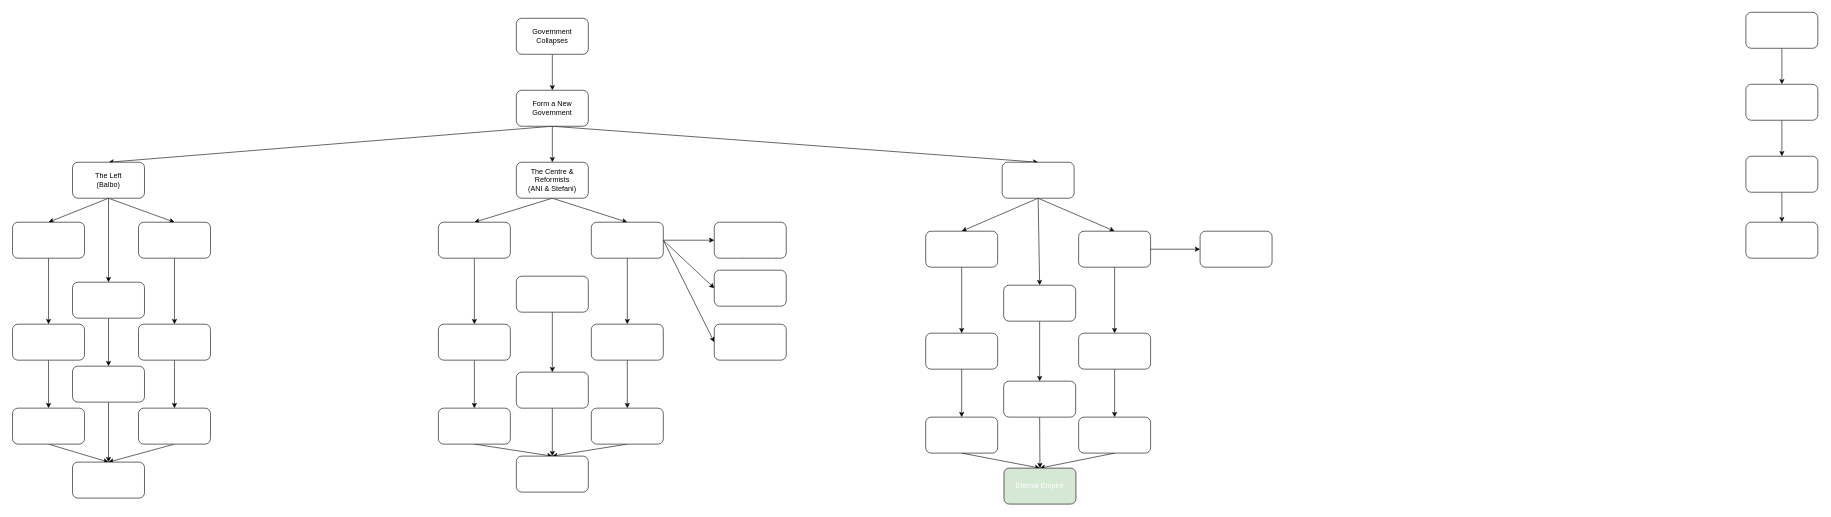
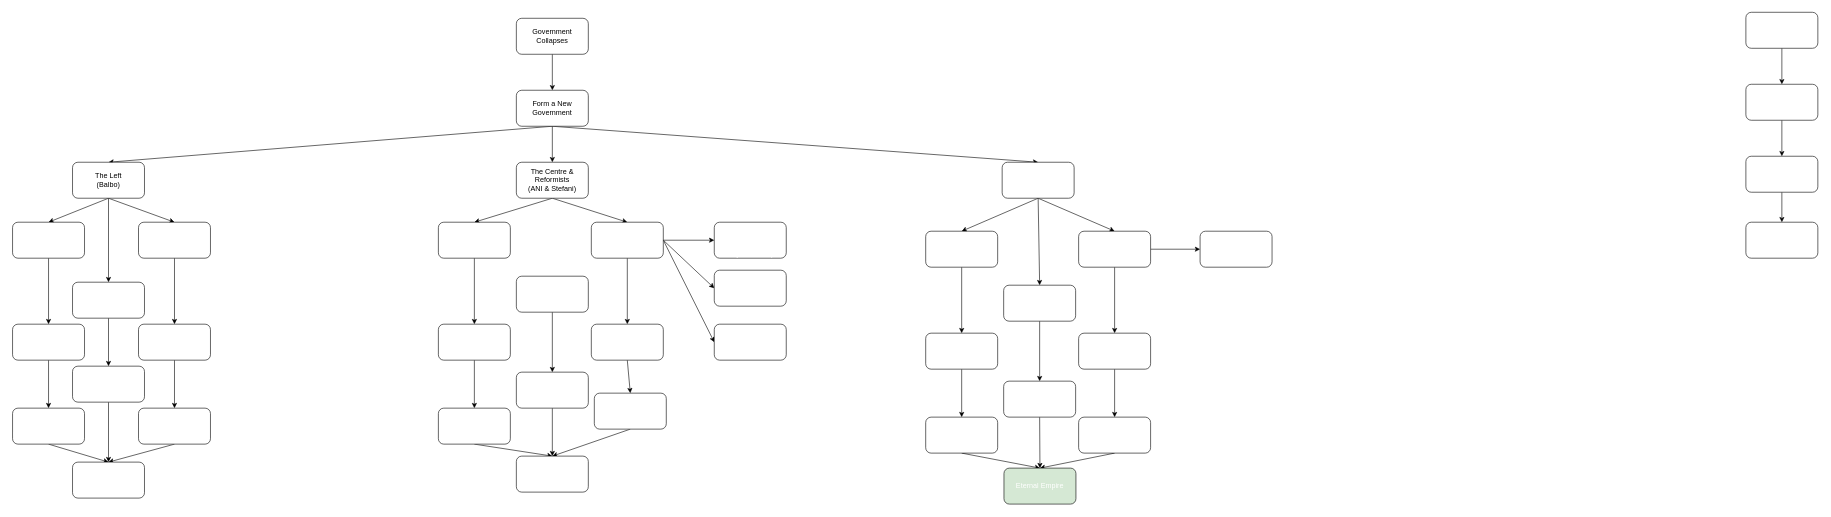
(627, 426) -> (630, 411)
